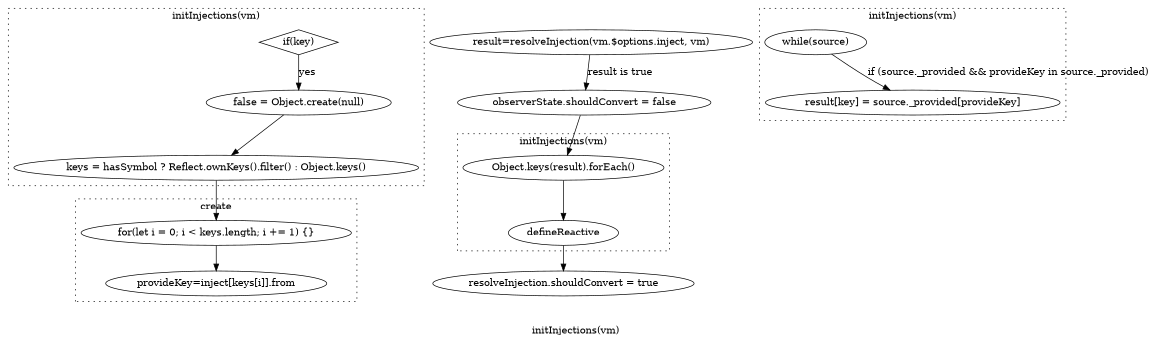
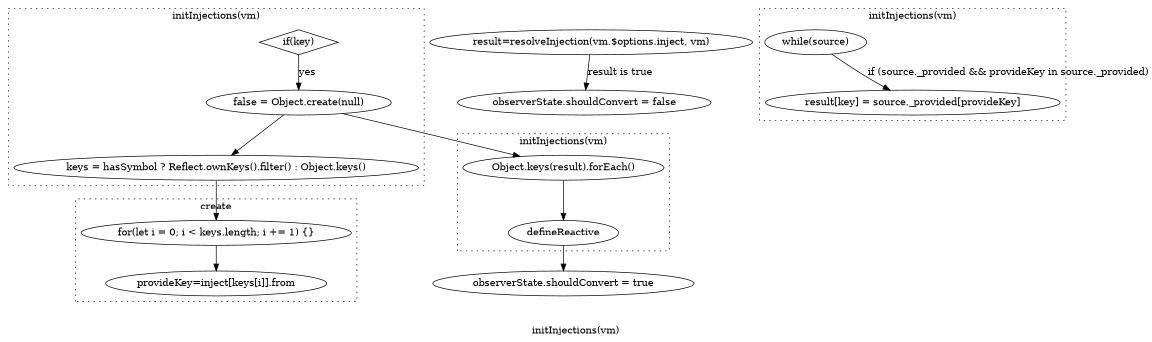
(576, 129) -> (432, 135)
(563, 283) -> (563, 283)
